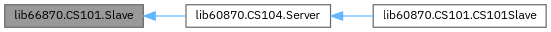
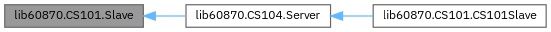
(74, 16) -> (74, 16)
